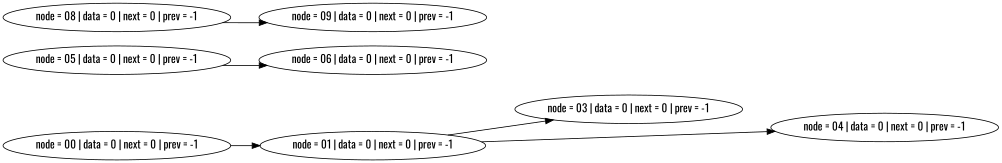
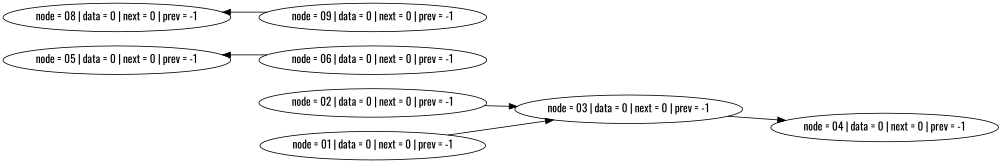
(241, 23) -> (249, 12)
(241, 66) -> (249, 55)
none -> (373, 103)
(624, 137) -> (753, 118)
(117, 146) -> none
